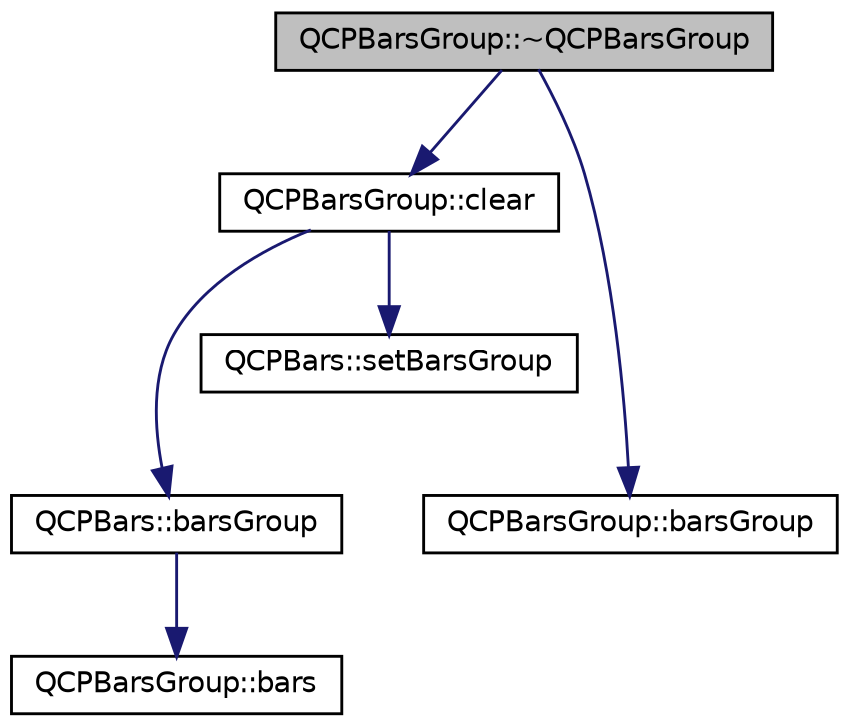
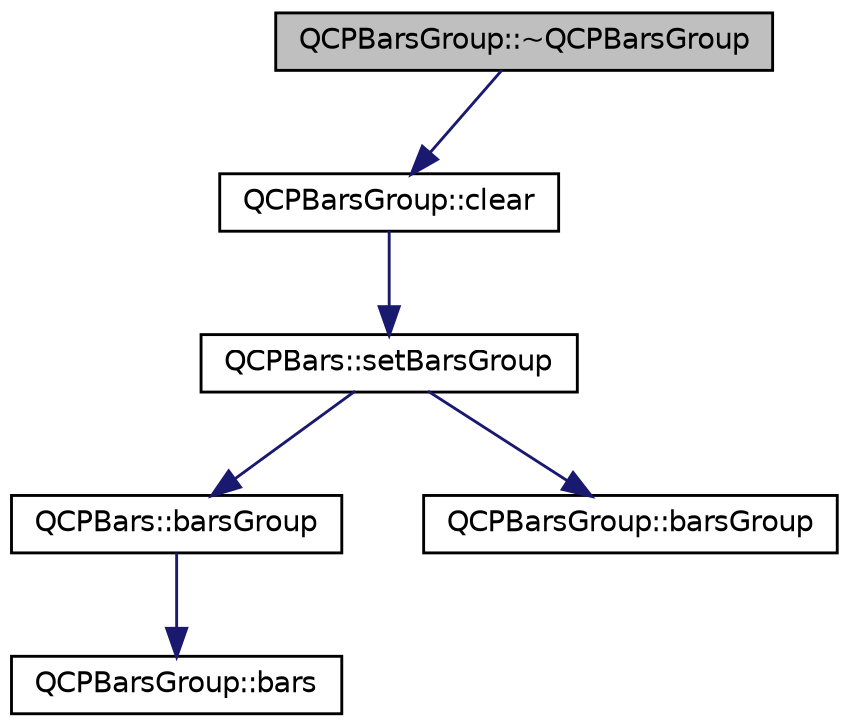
(605, 263) -> (498, 436)
(184, 319) -> (295, 435)
